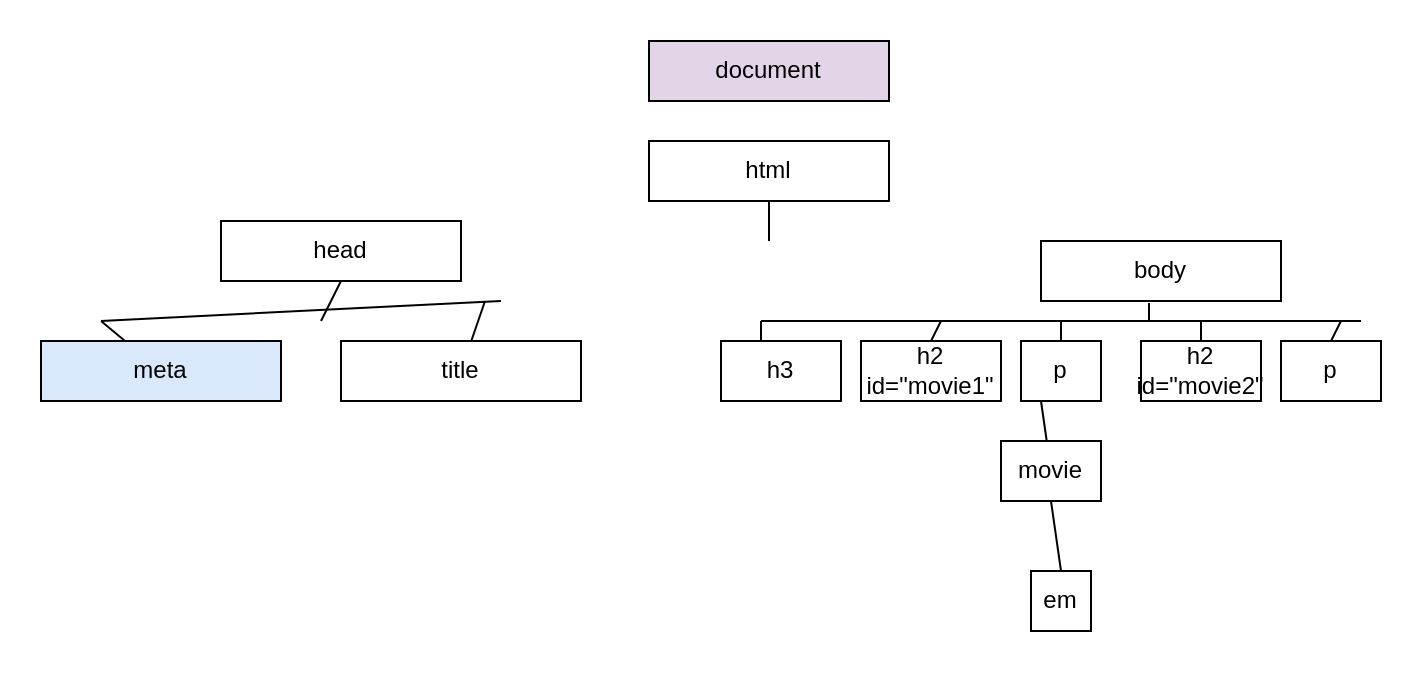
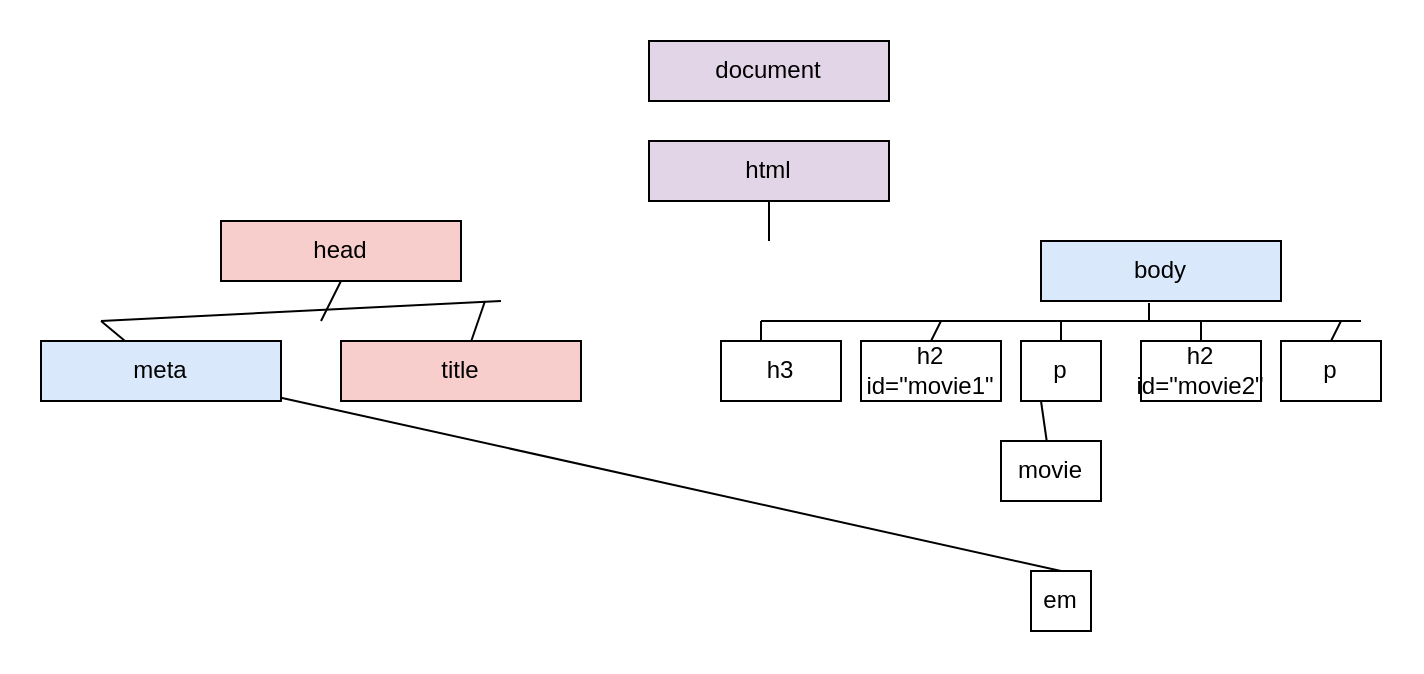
(769, 171) -> (769, 171)
(341, 251) -> (341, 251)
(1161, 271) -> (1161, 271)
(461, 371) -> (461, 371)
(1056, 536) -> (671, 484)
